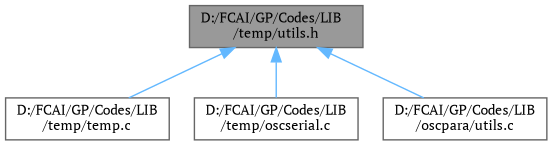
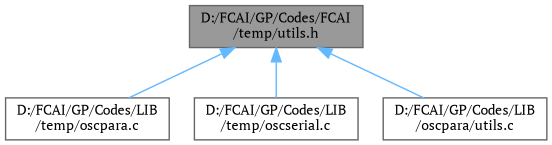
(276, 27) -> (276, 27)
(87, 119) -> (87, 119)
